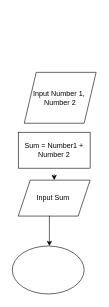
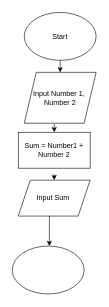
none -> (60, 36)
none -> (60, 65)
none -> (54, 126)
